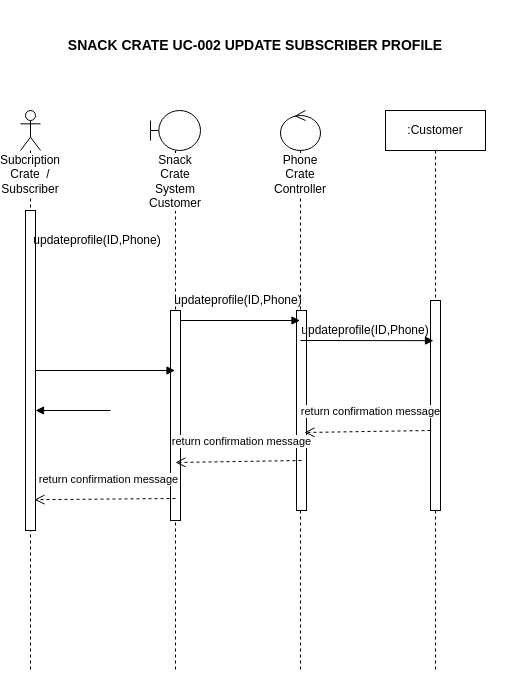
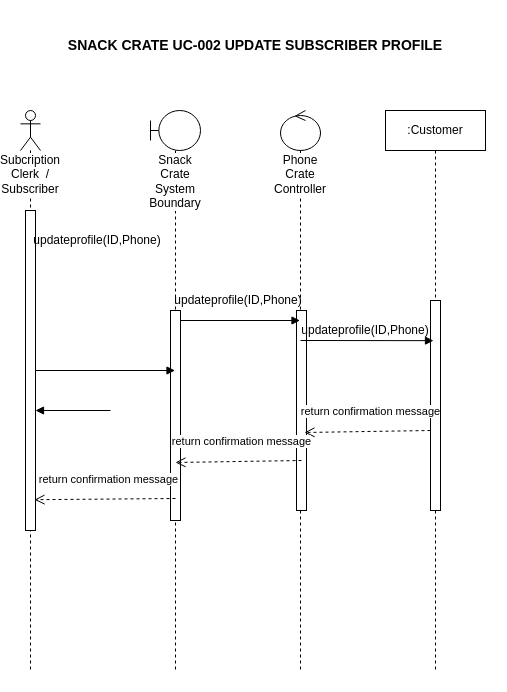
(176, 182) -> (176, 182)
(31, 233) -> (31, 233)
